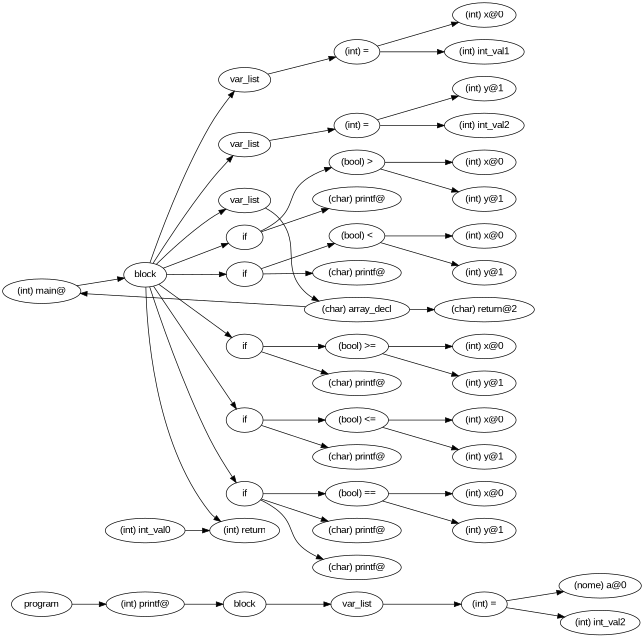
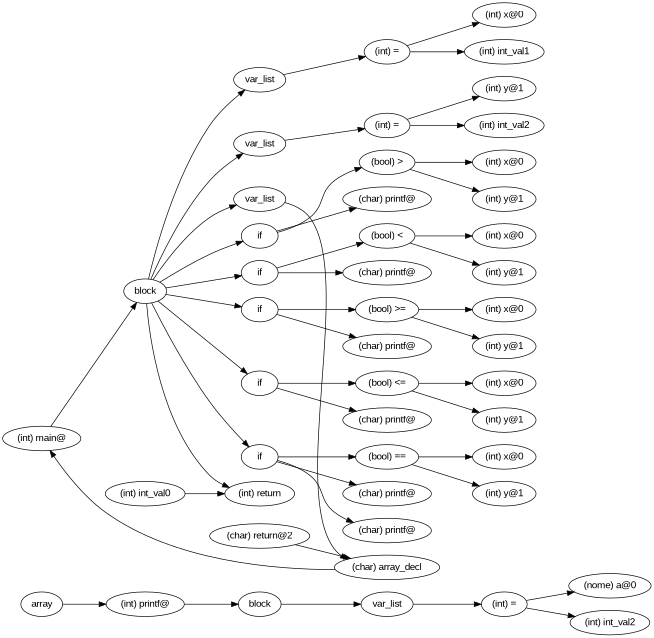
(418, 310) -> (320, 551)
(42, 604) -> (42, 604)
